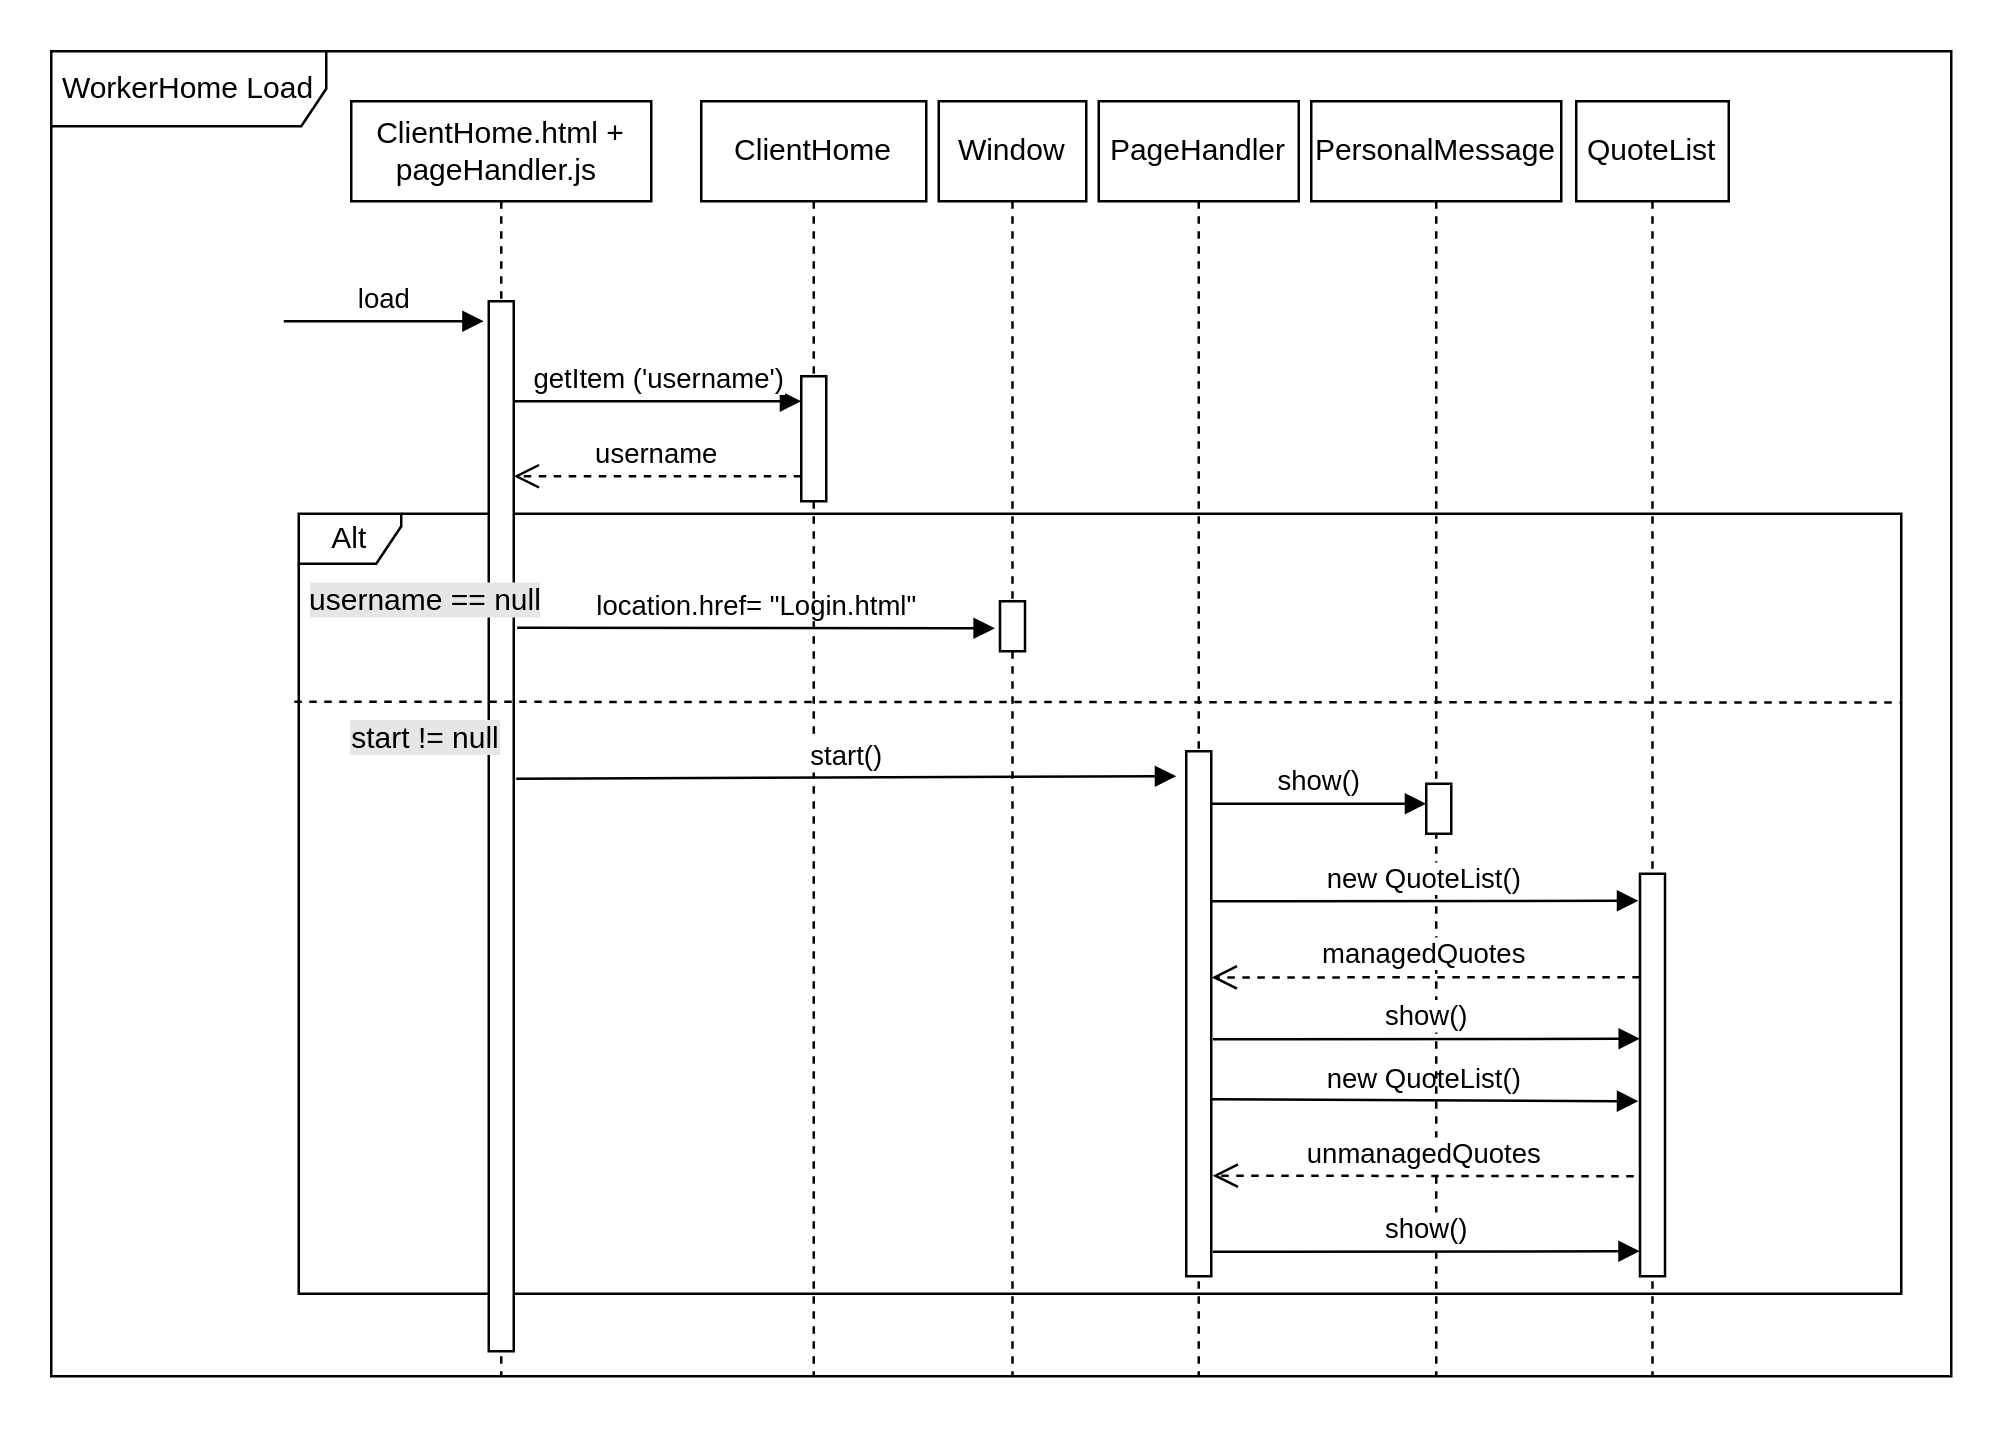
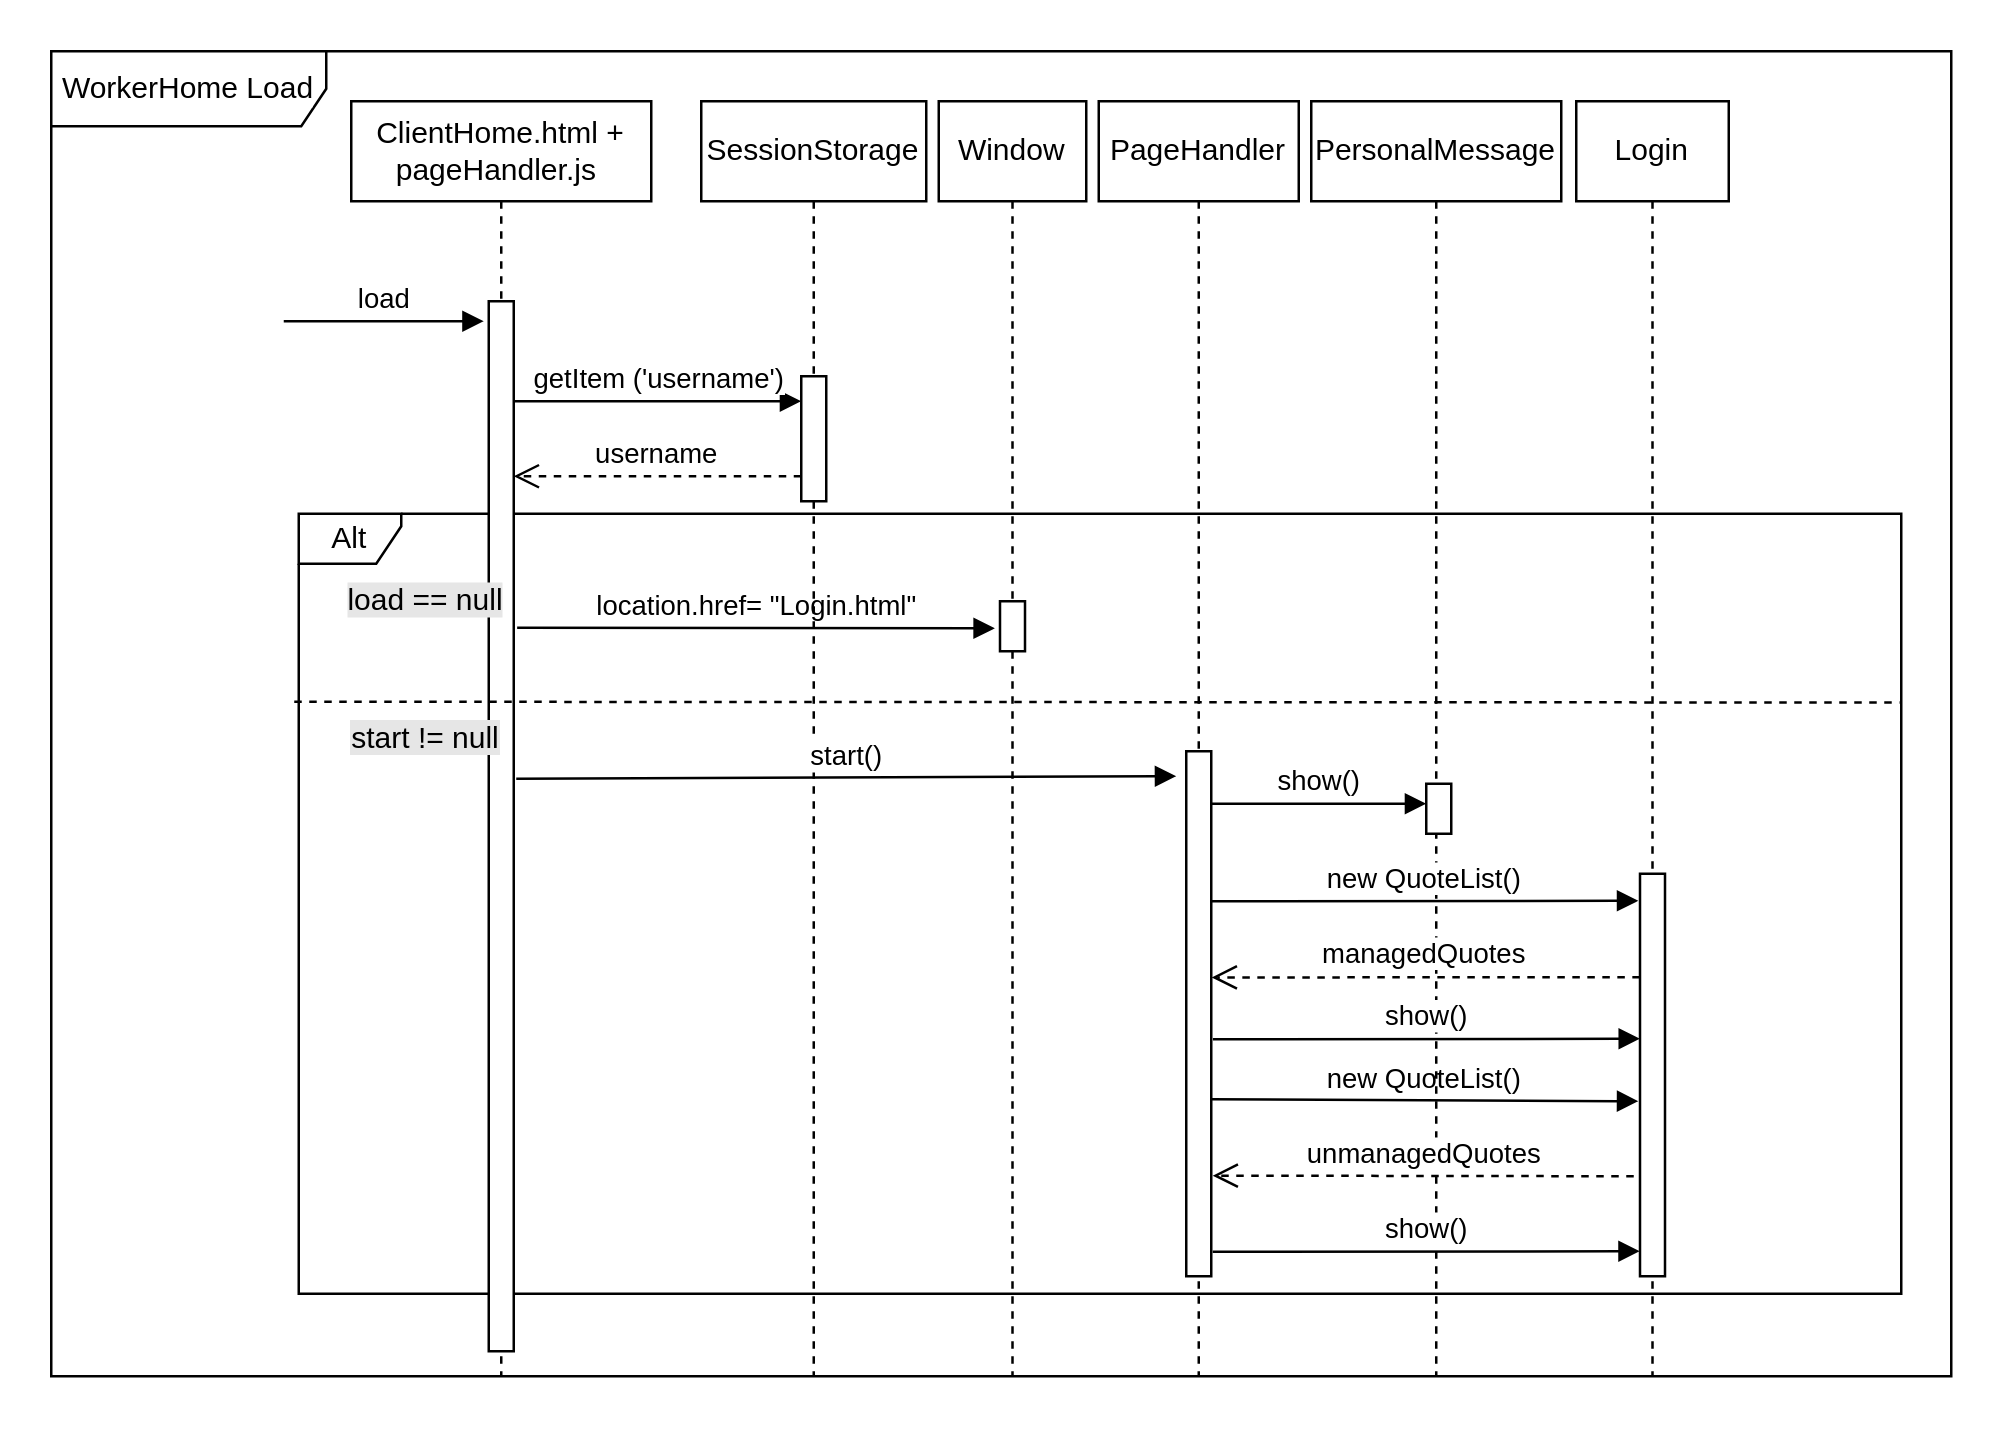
(814, 151) -> (814, 151)
(1653, 151) -> (1653, 151)
(426, 601) -> (426, 601)
